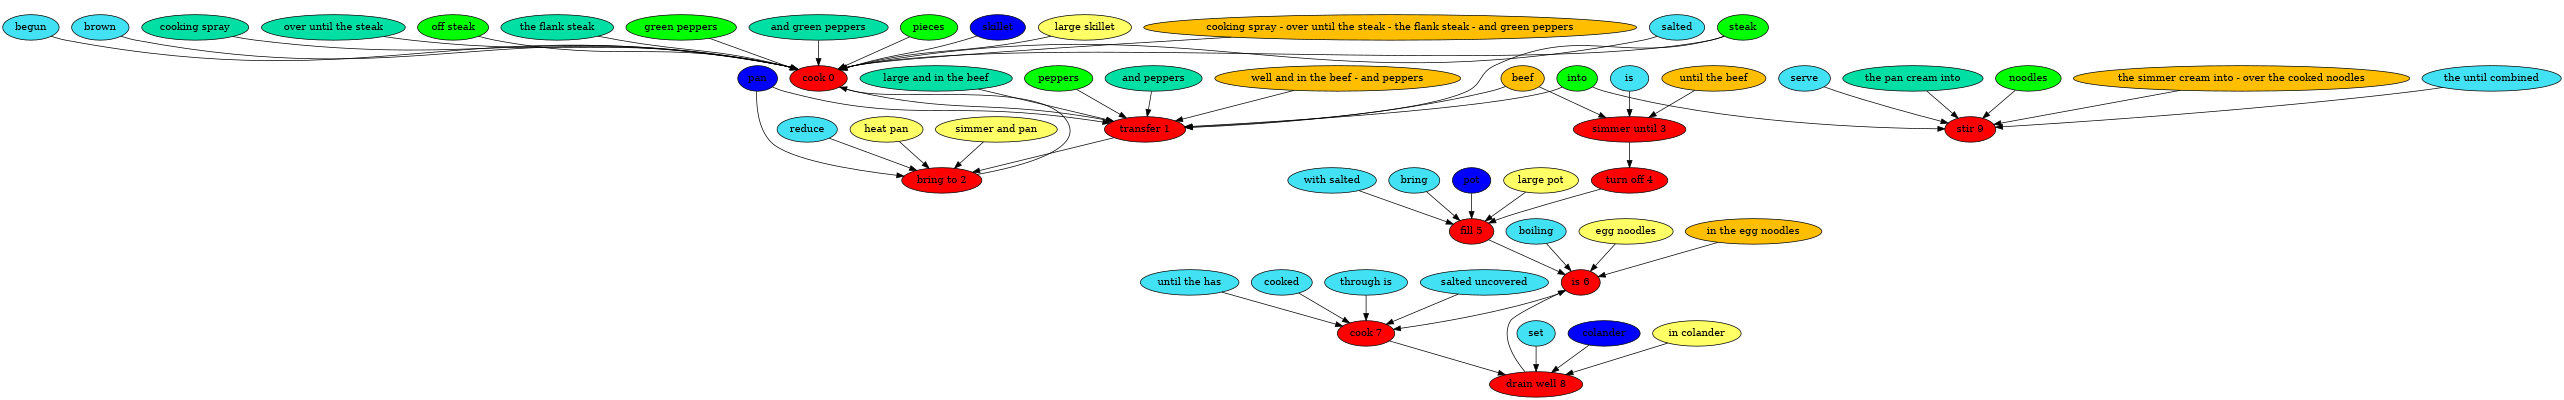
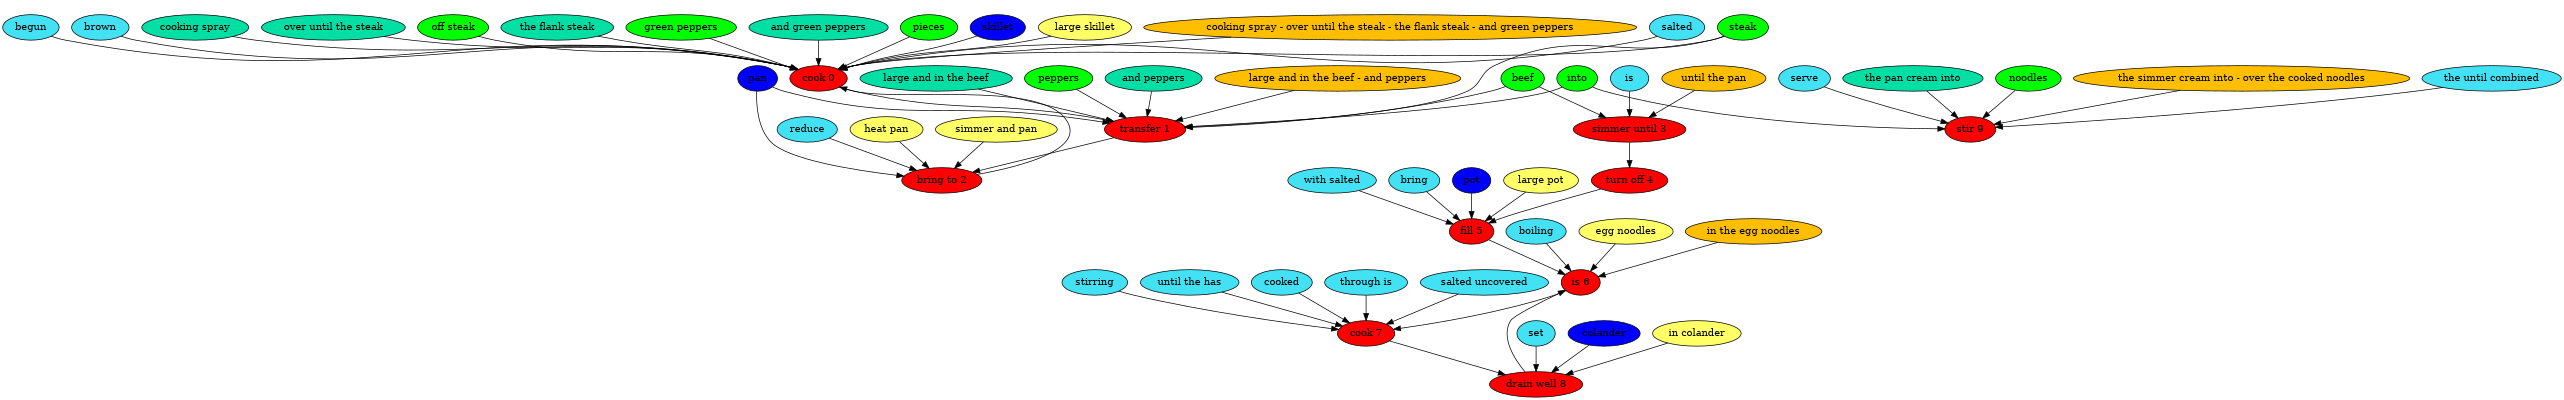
(1338, 78) -> (1338, 78)
(1523, 78) -> (1523, 78)
(1714, 78) -> (1714, 78)
none -> (1095, 282)
